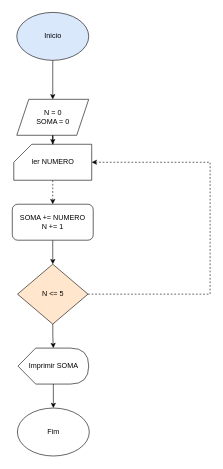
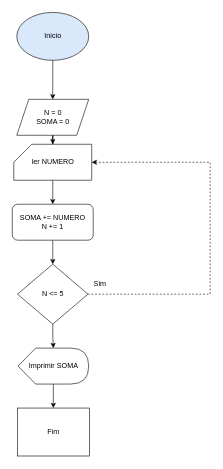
(53, 189) -> (53, 189)
none -> (100, 284)
(53, 294) -> (53, 294)
(53, 432) -> (53, 432)
